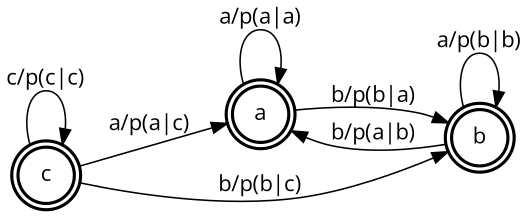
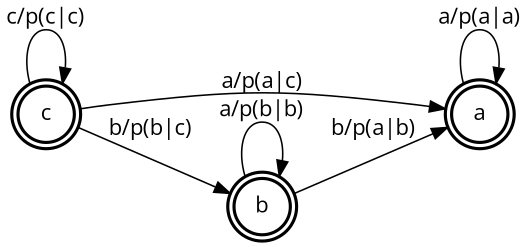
(365, 107) -> none
